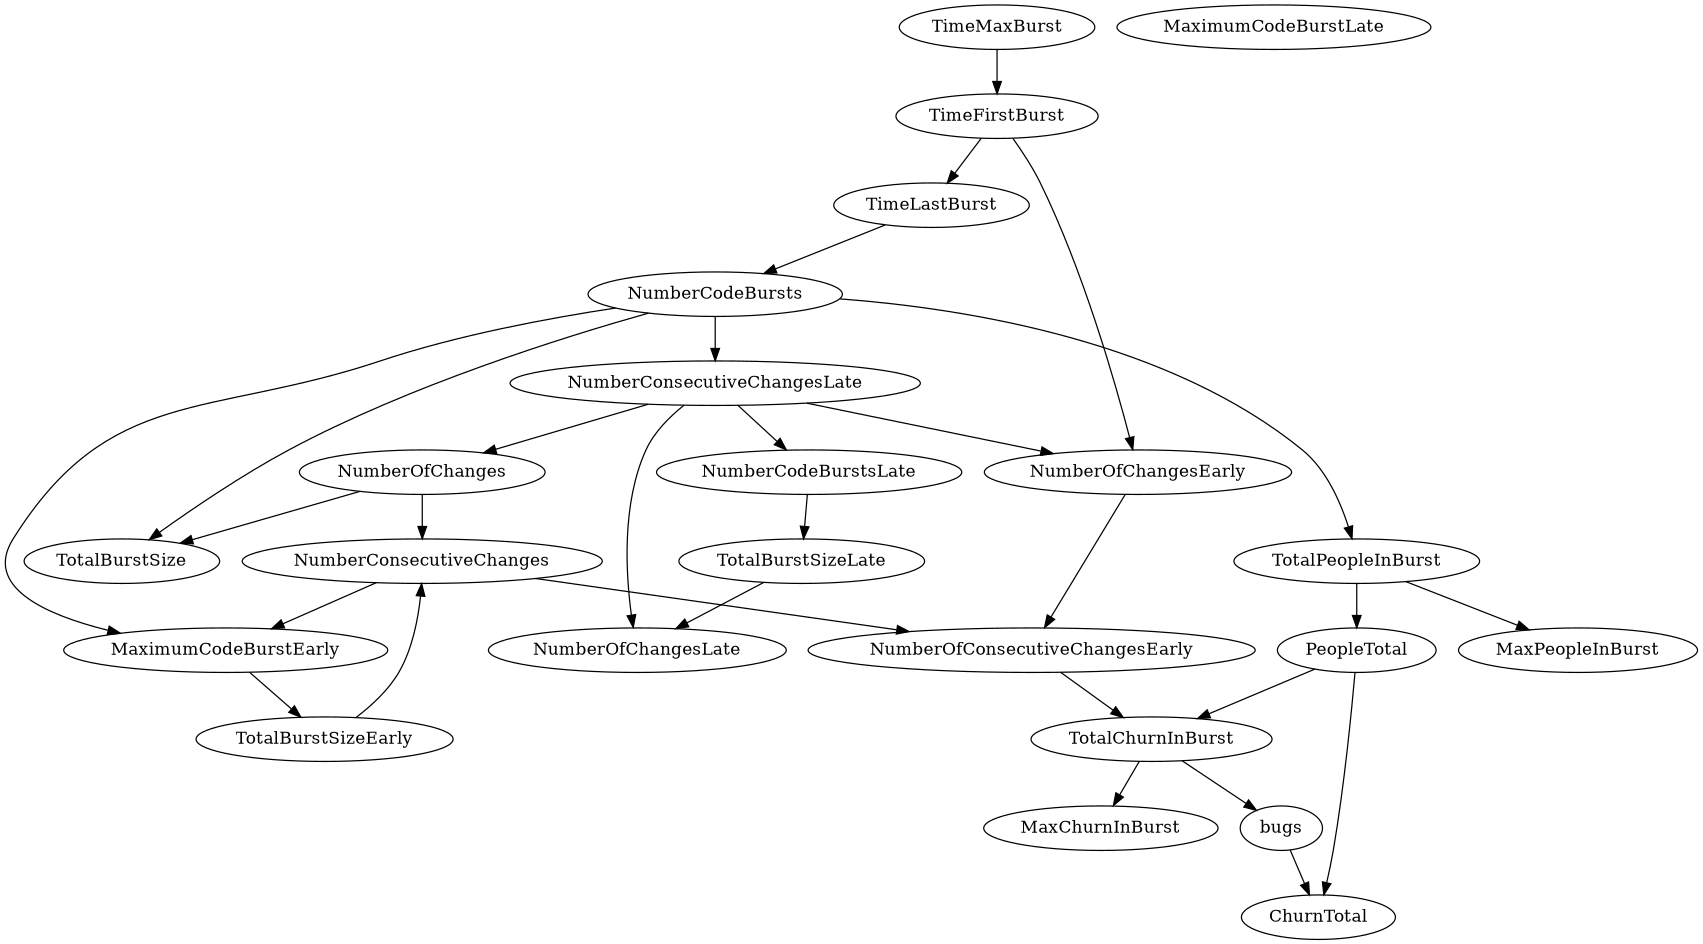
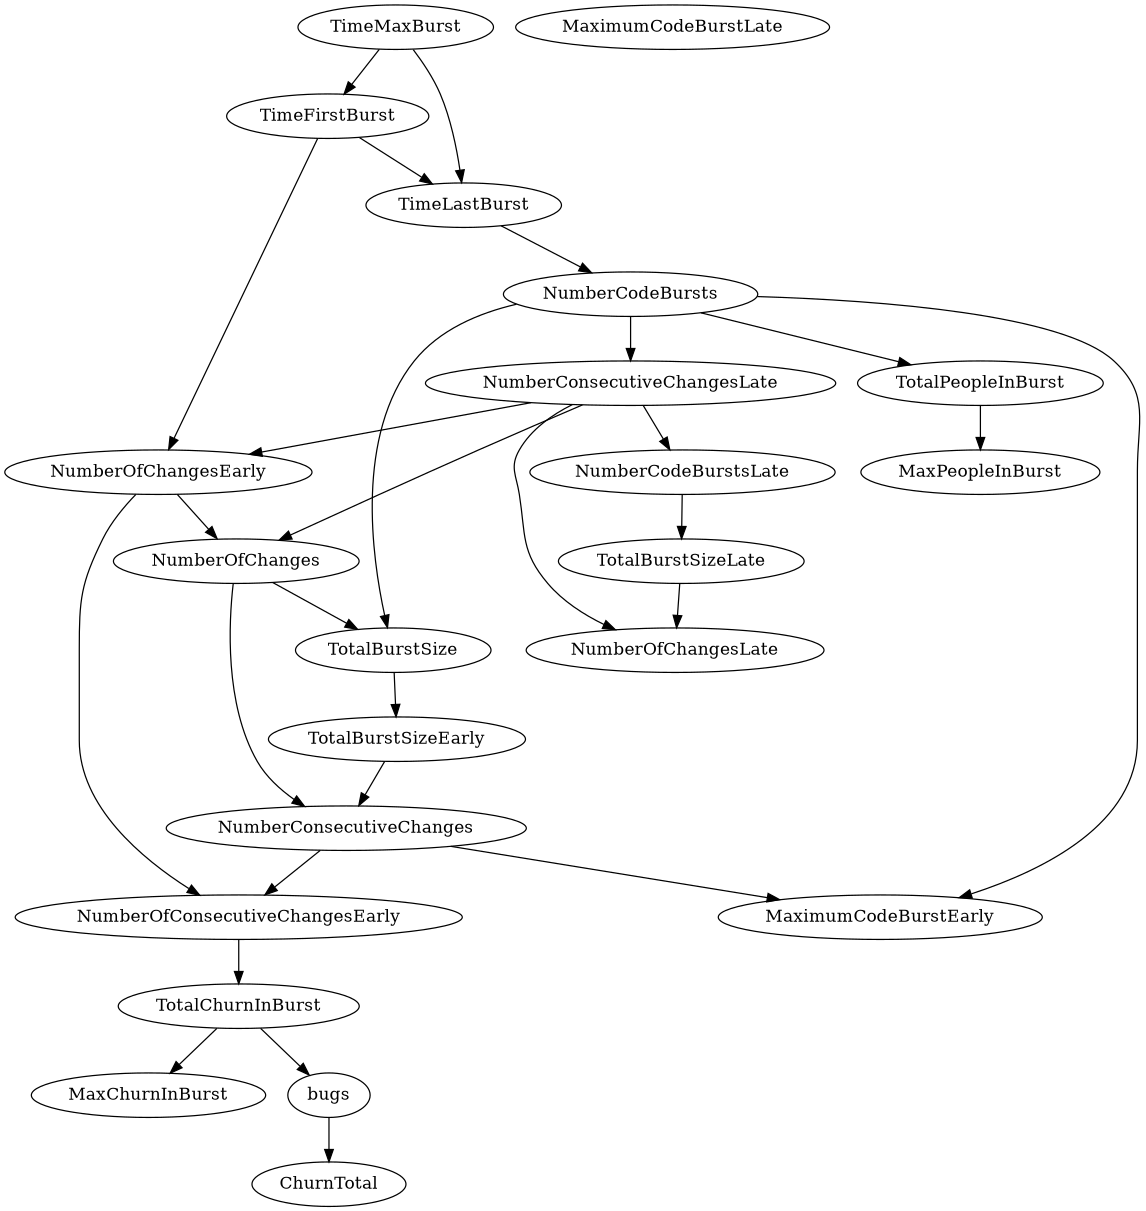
none -> (445, 106)
none -> (193, 512)
(1357, 650) -> none
(270, 691) -> (395, 689)
